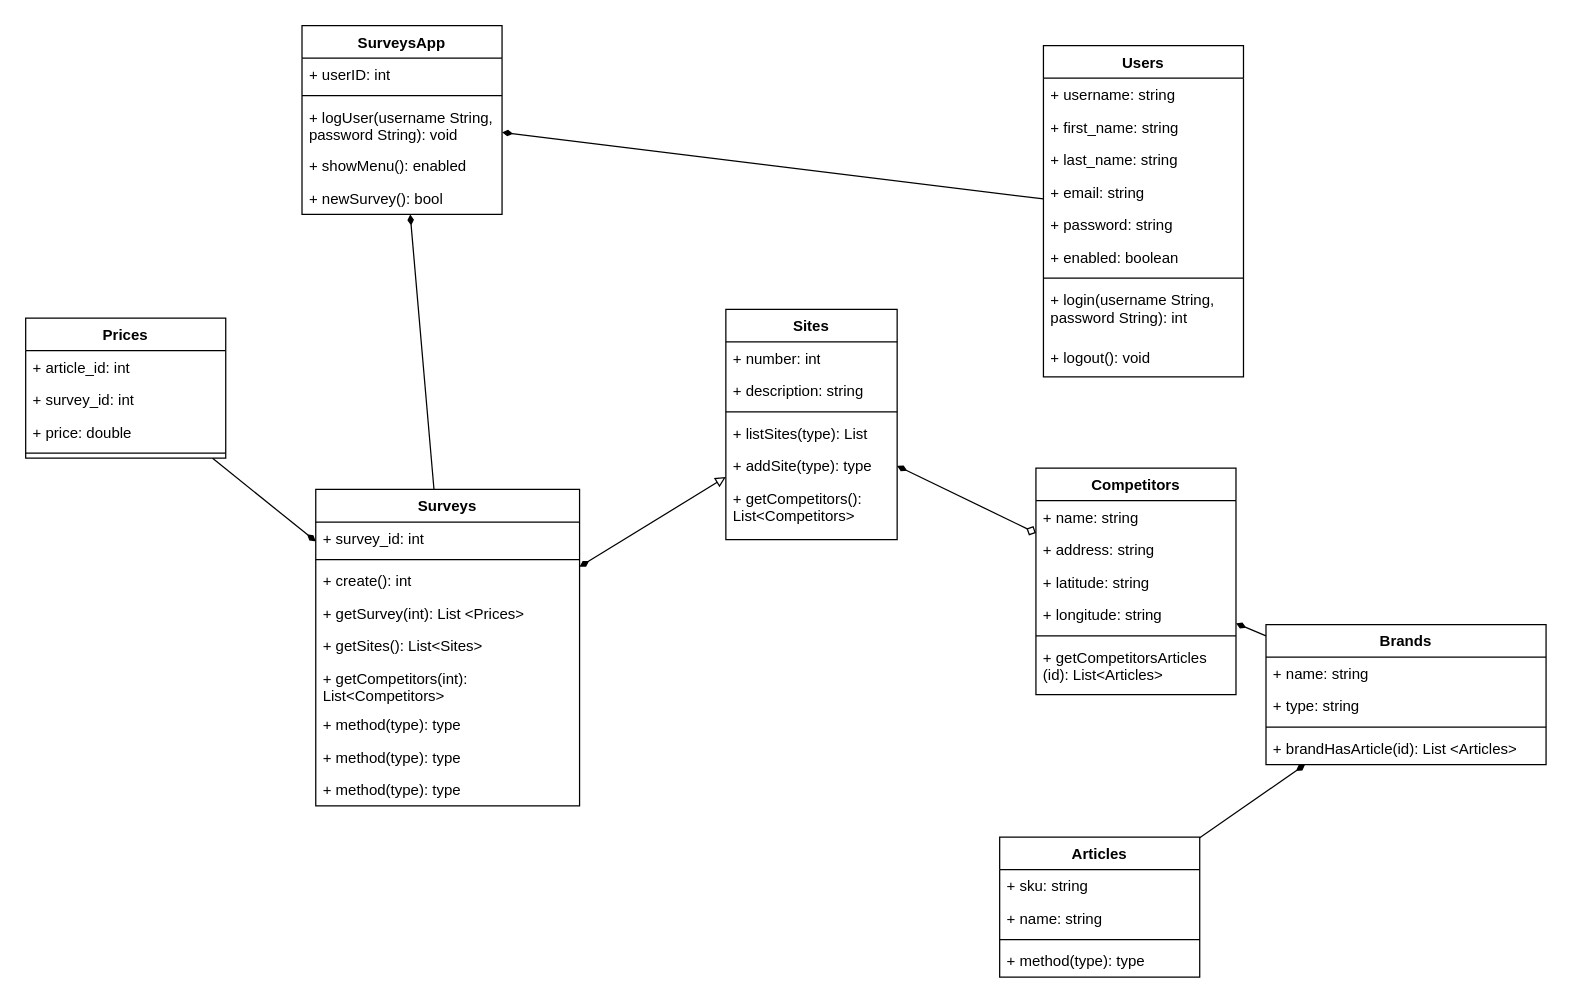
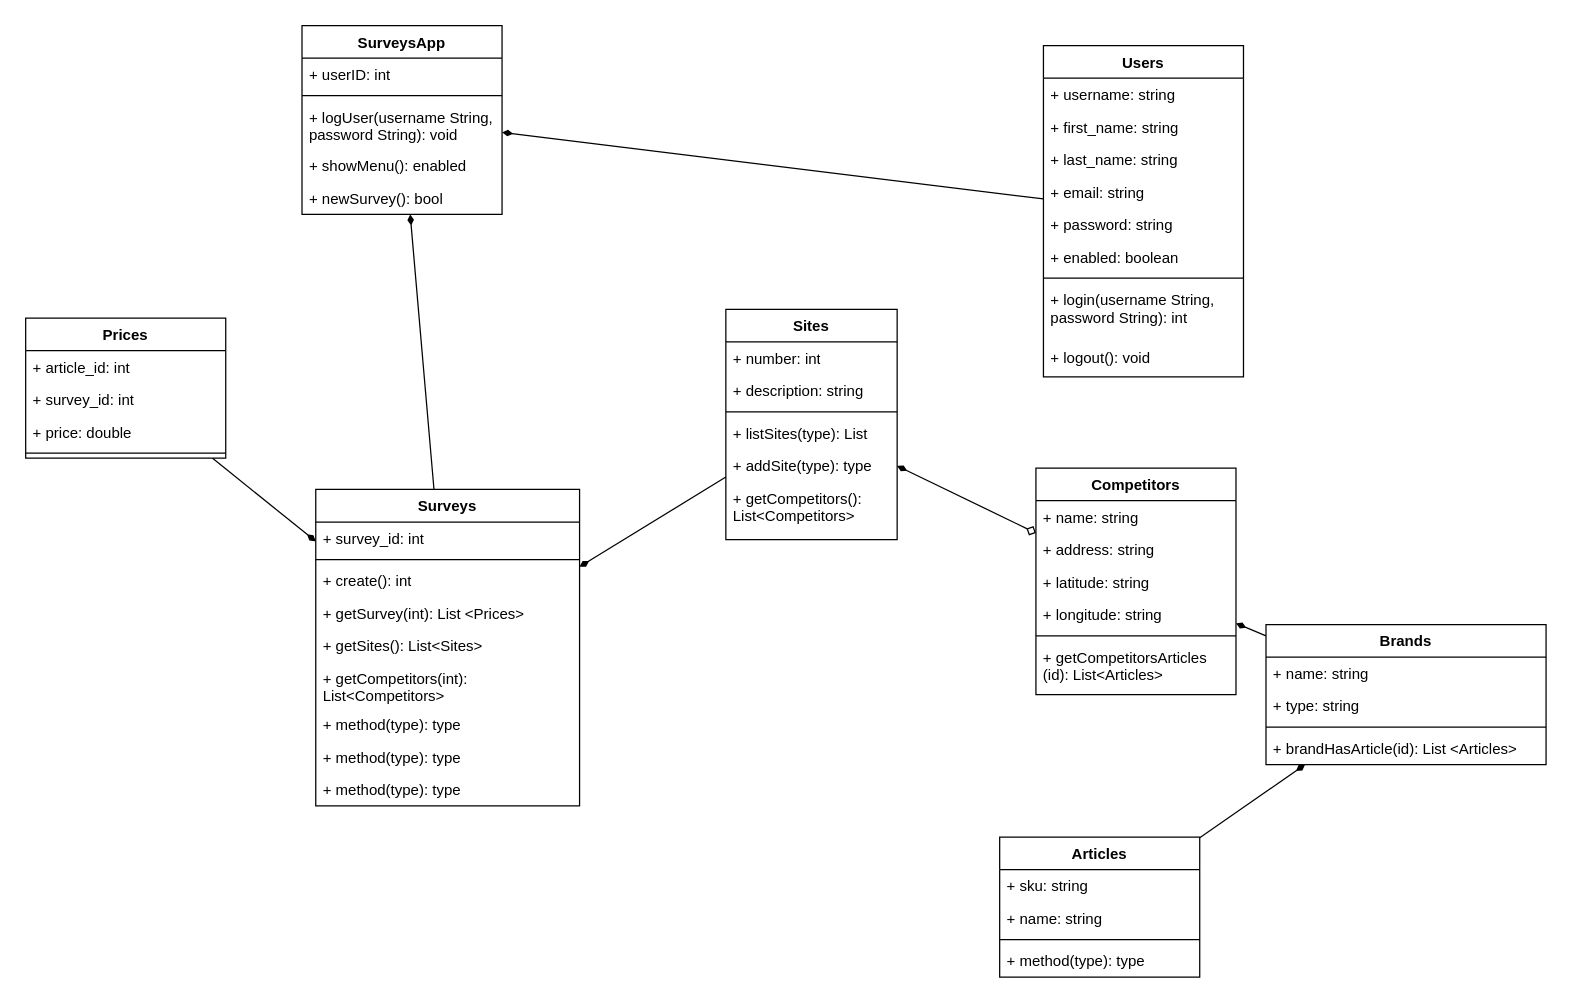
(716, 483) -> (719, 481)
